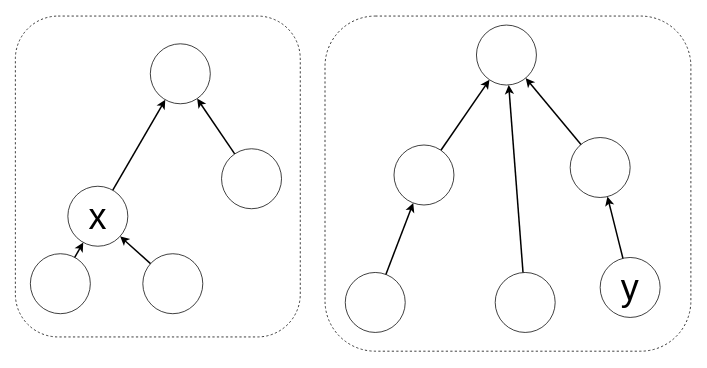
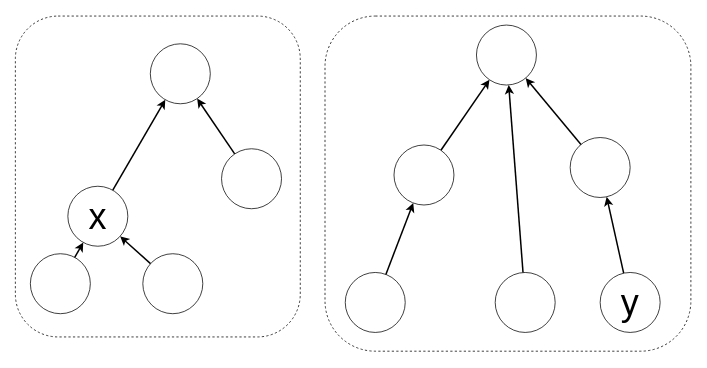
(630, 287) -> (630, 302)
